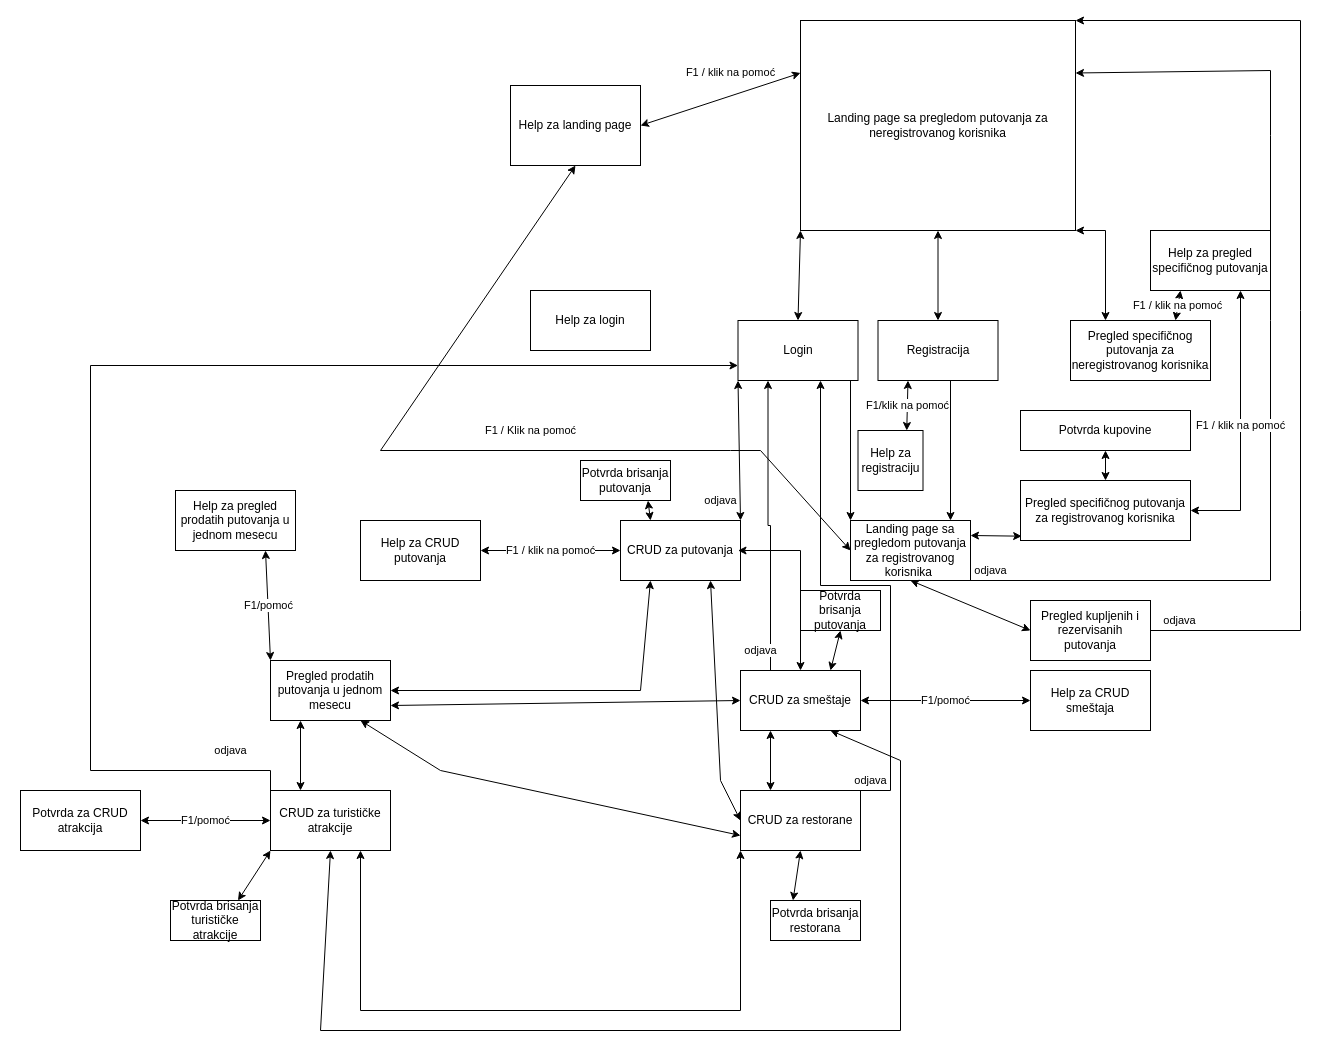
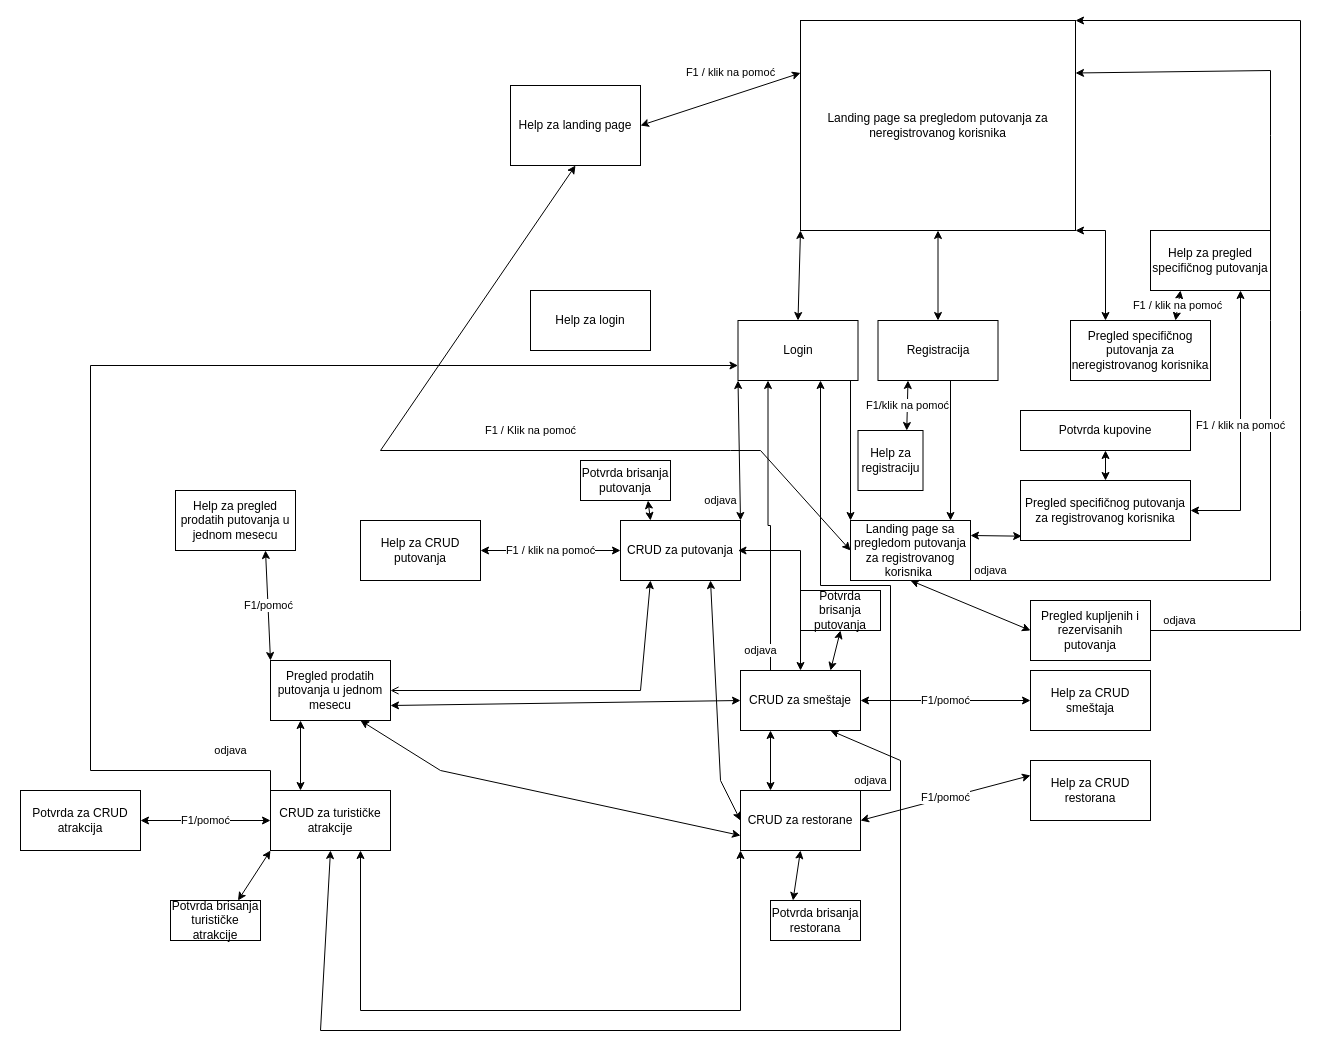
(398, 691) -> (396, 691)
none -> (1091, 791)
none -> (945, 798)
